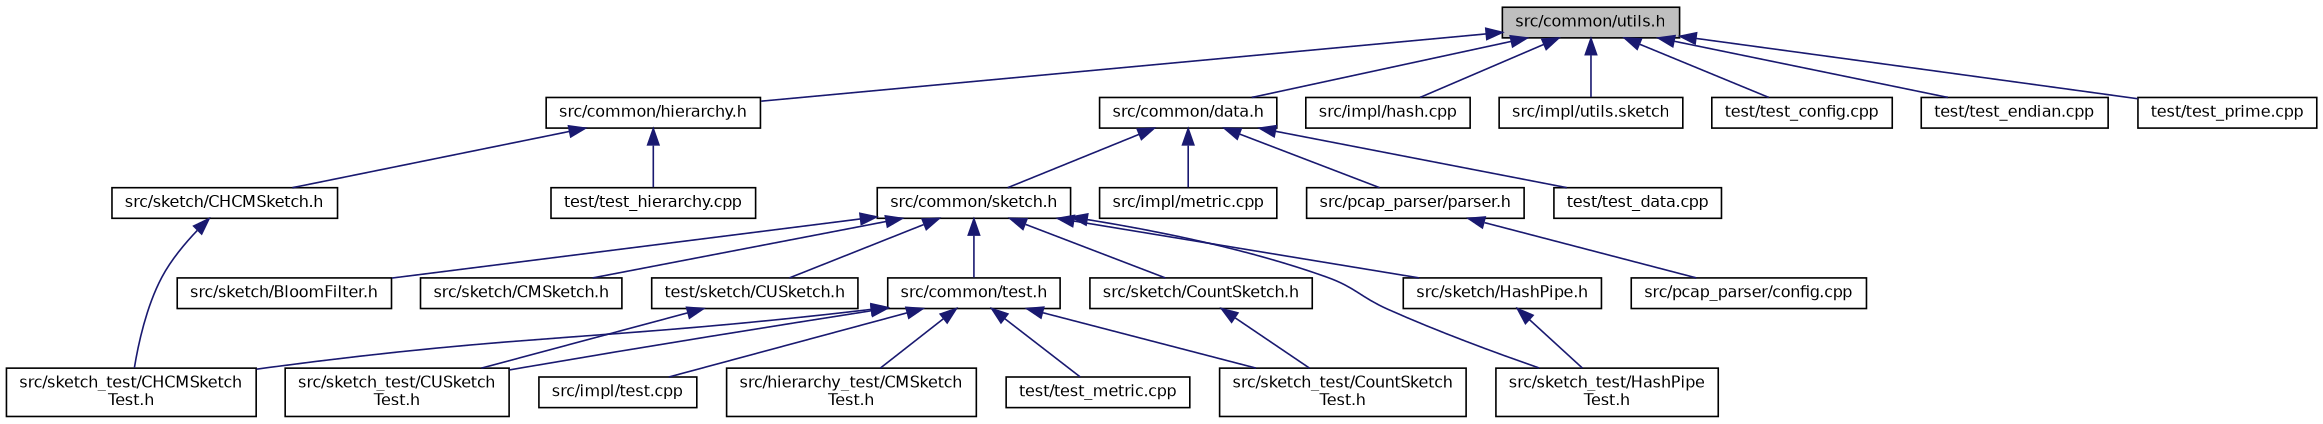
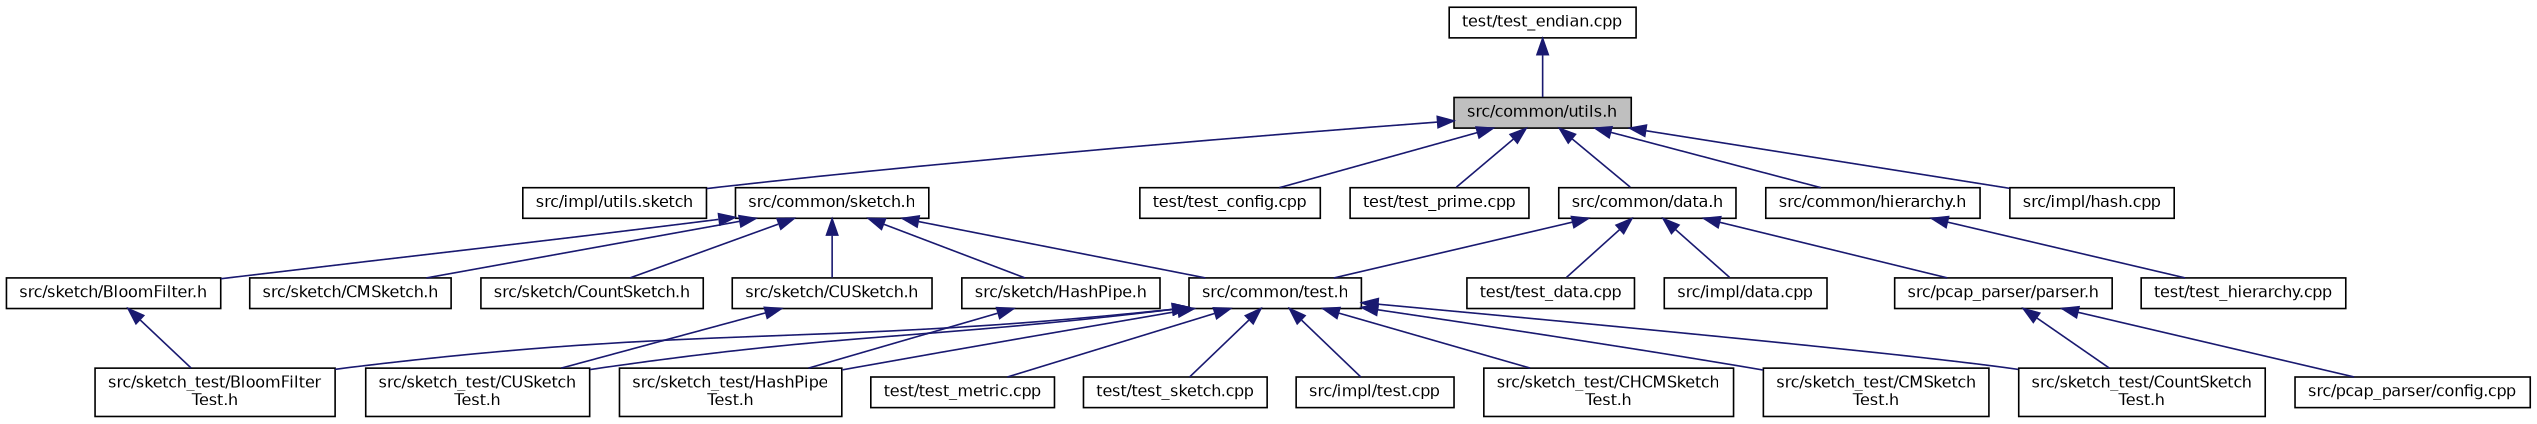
(1811, 69) -> (1543, 76)
(1073, 161) -> (1453, 250)
(225, 203) -> none
(1188, 203) -> (1746, 293)
(1319, 275) -> (1010, 340)
(755, 293) -> (832, 293)
(1272, 343) -> (2073, 343)
none -> (215, 392)
(851, 392) -> (1876, 392)
none -> (1175, 392)
